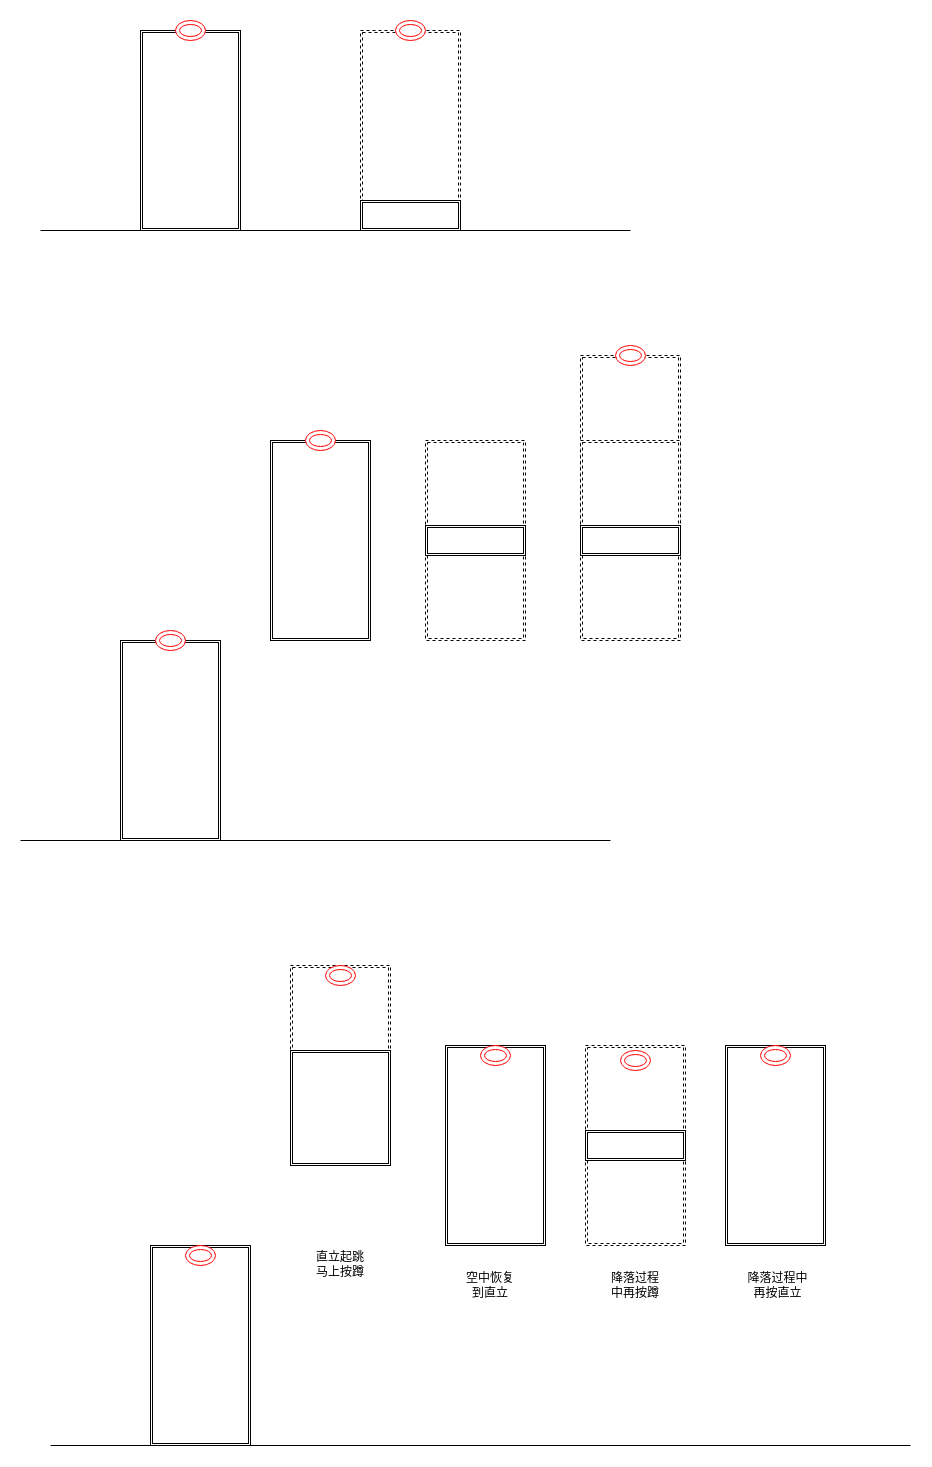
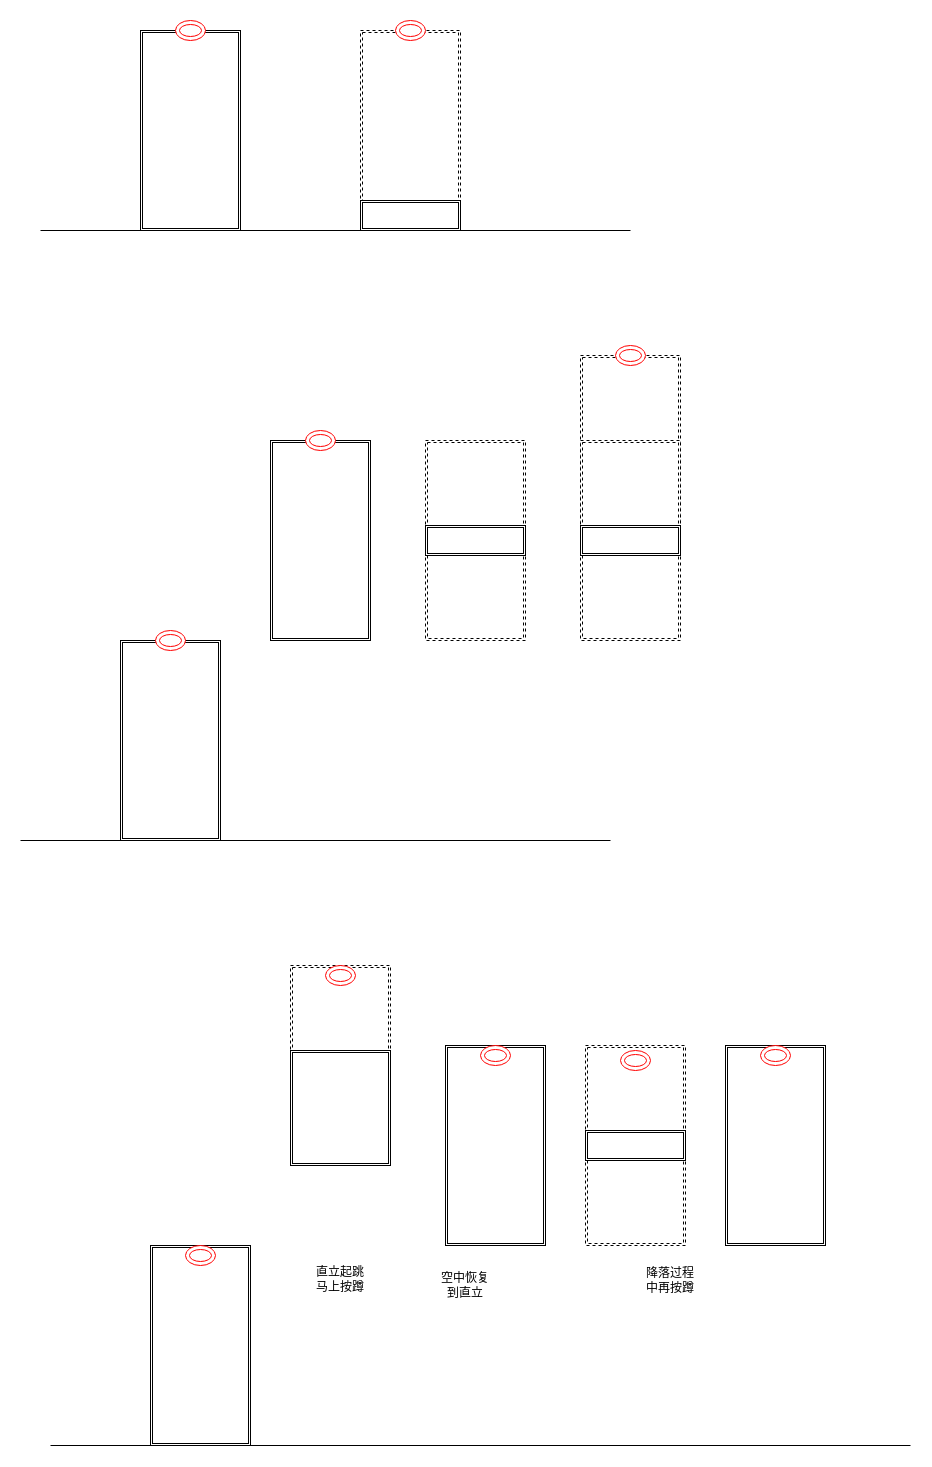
(341, 1265) -> (341, 1280)
(491, 1286) -> (466, 1286)
(636, 1286) -> (671, 1281)
(778, 1286) -> none
